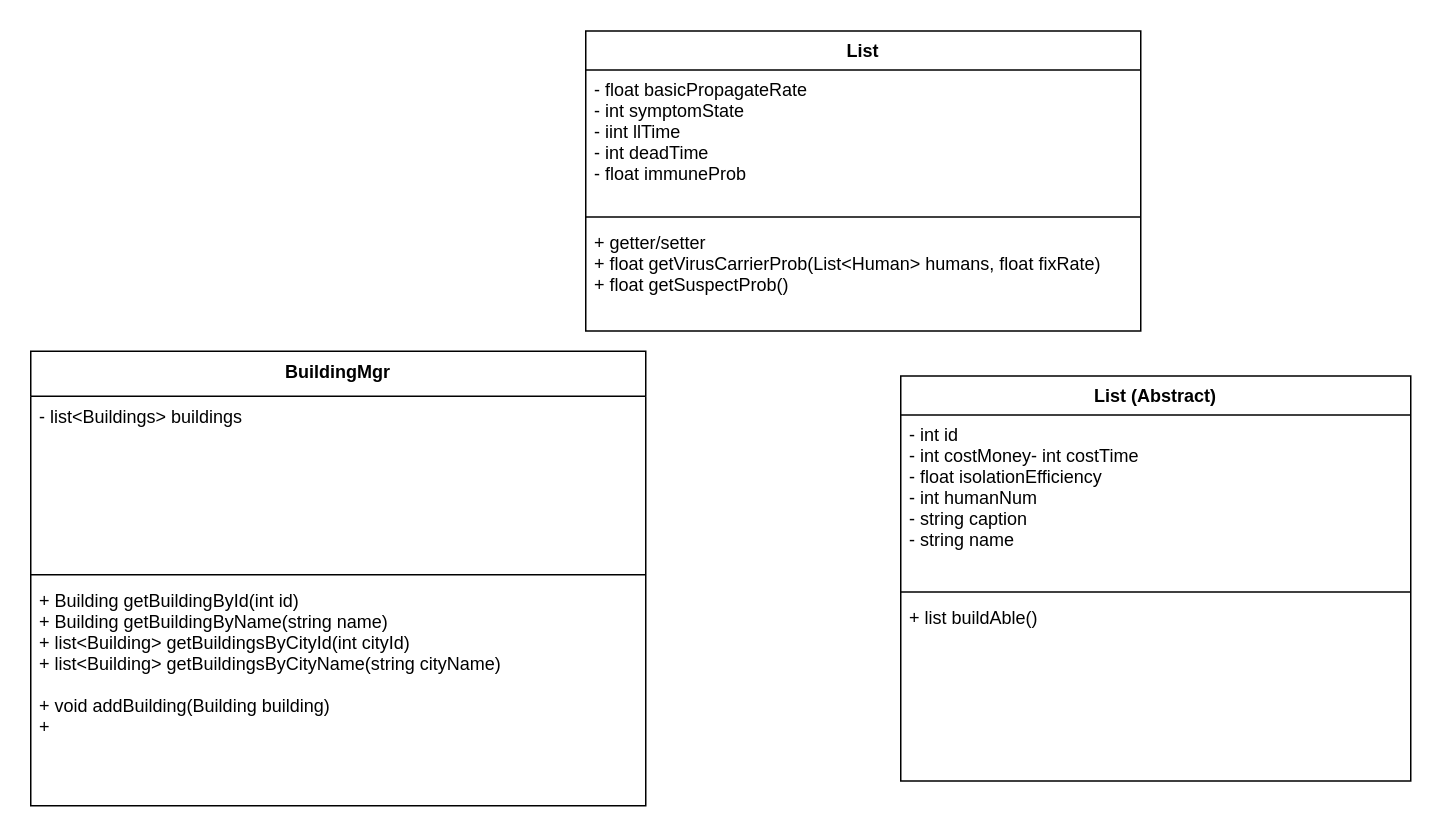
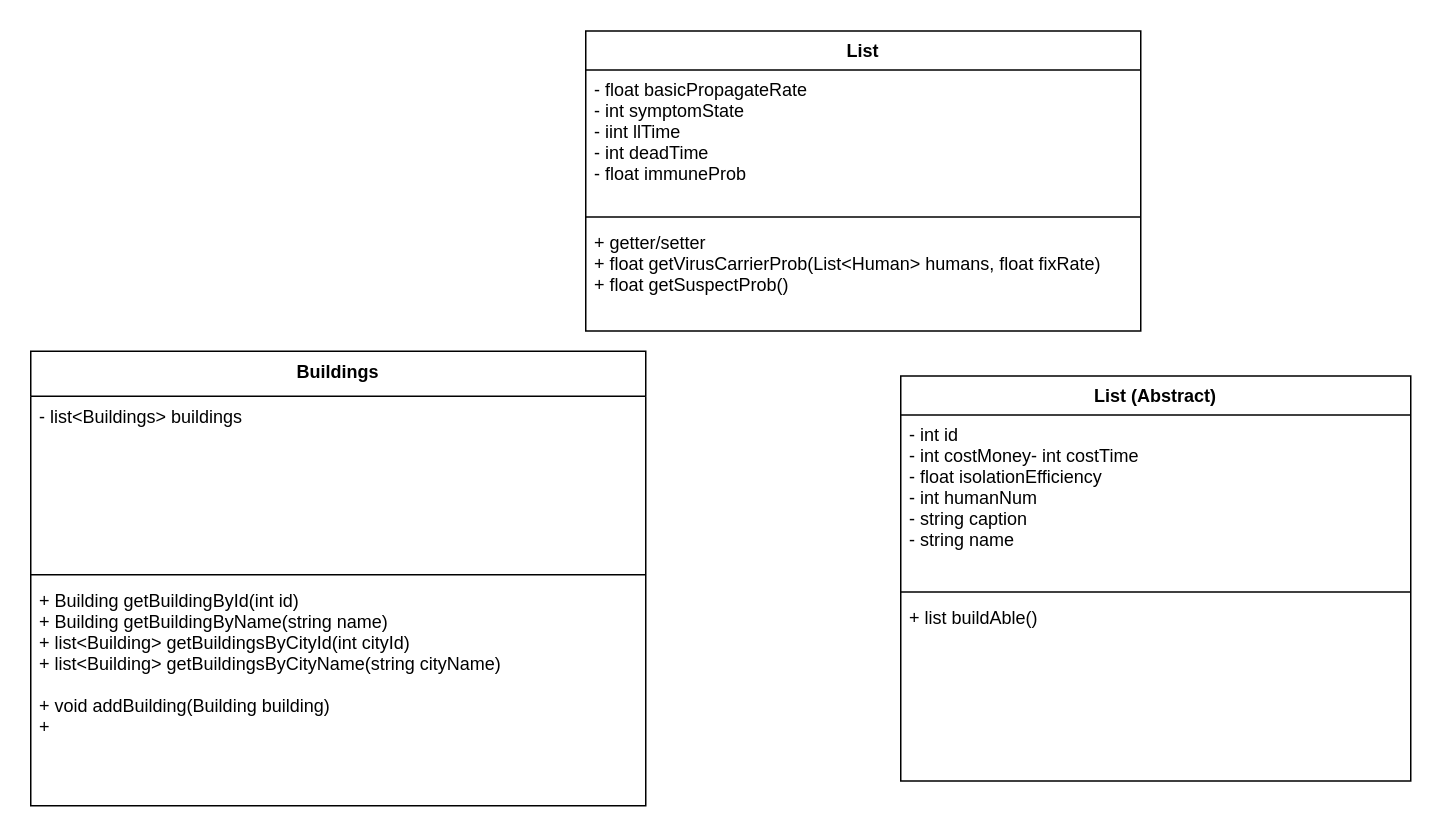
(338, 371) -> (338, 371)
